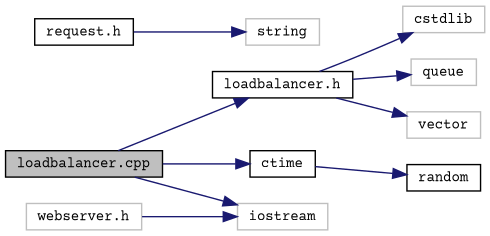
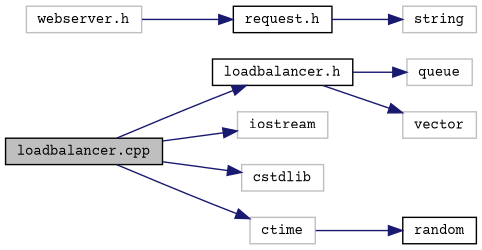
(360, 55) -> (195, 166)
(283, 164) -> (283, 231)
(183, 217) -> (180, 19)
